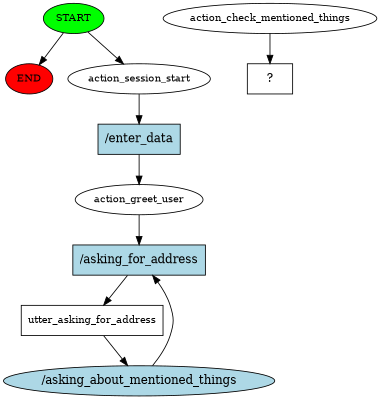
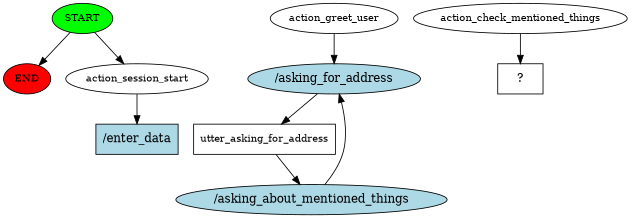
(139, 165) -> none
(139, 260) -> (334, 79)
